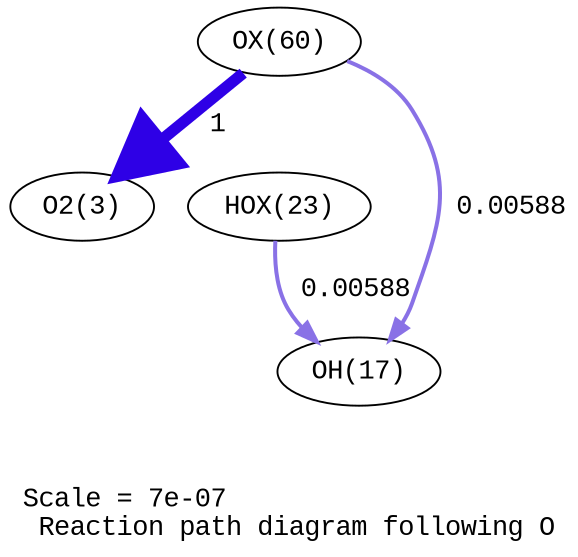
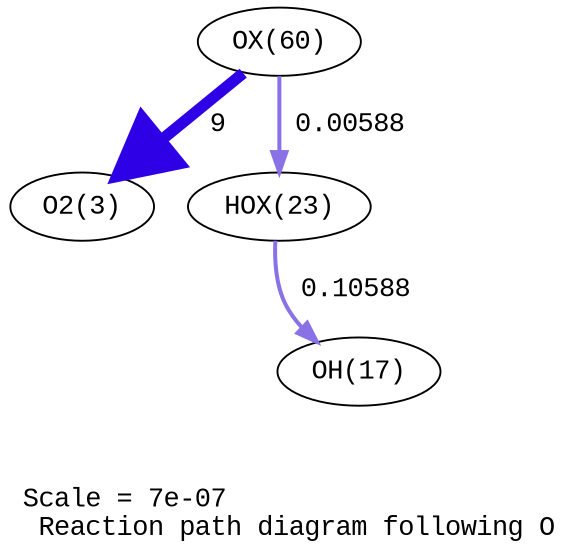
(210, 124) -> (210, 124)
(438, 176) -> (279, 114)
(349, 289) -> (349, 289)
